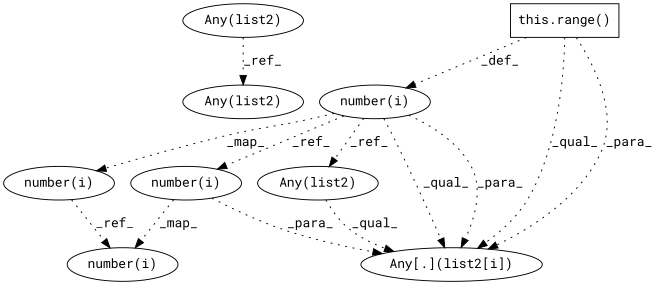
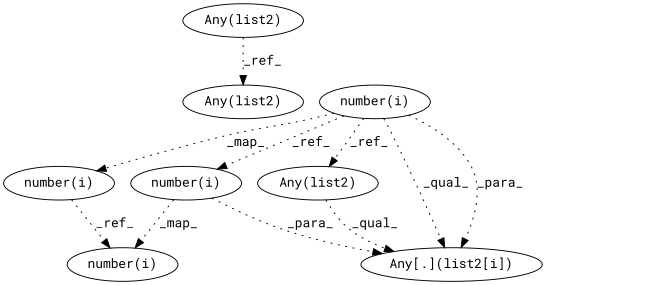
(565, 21) -> none
